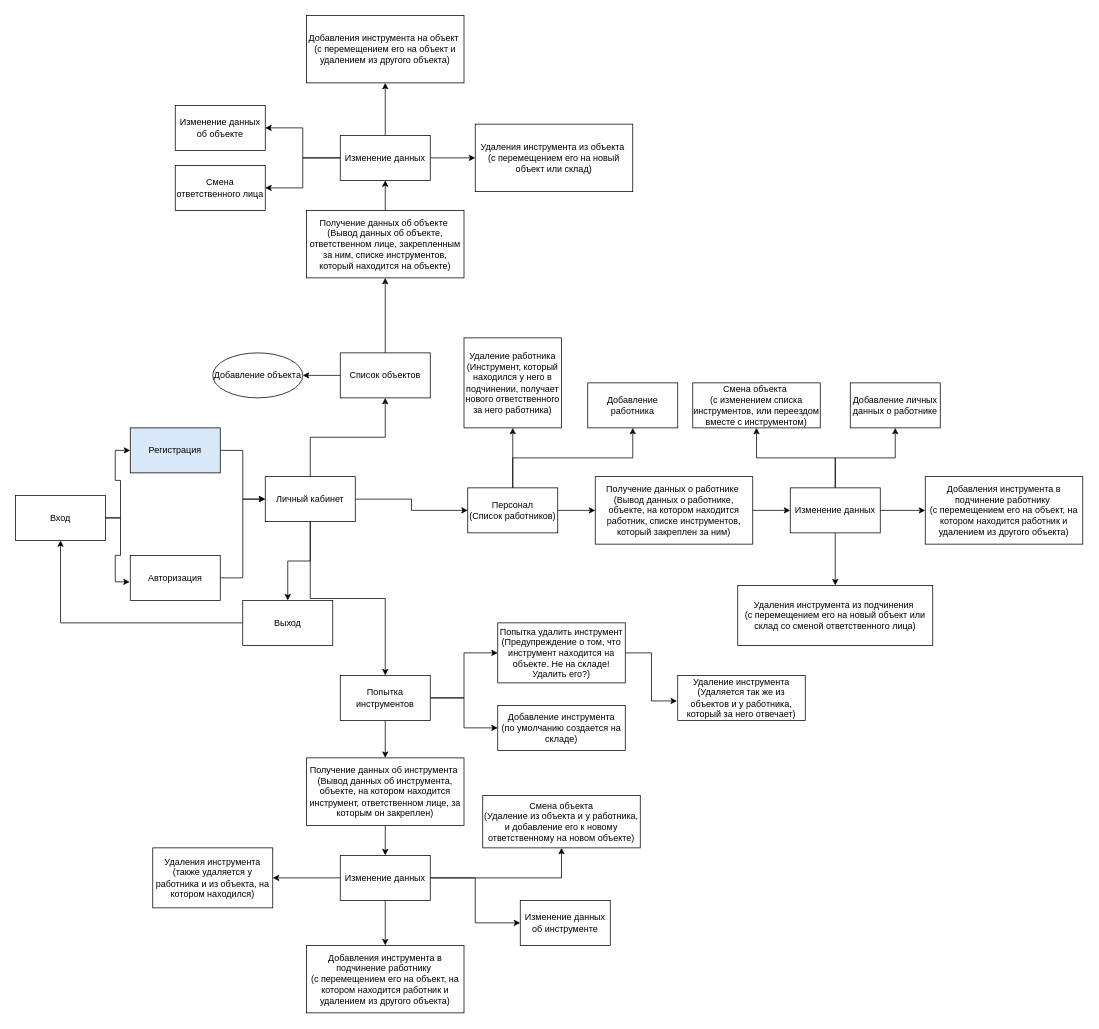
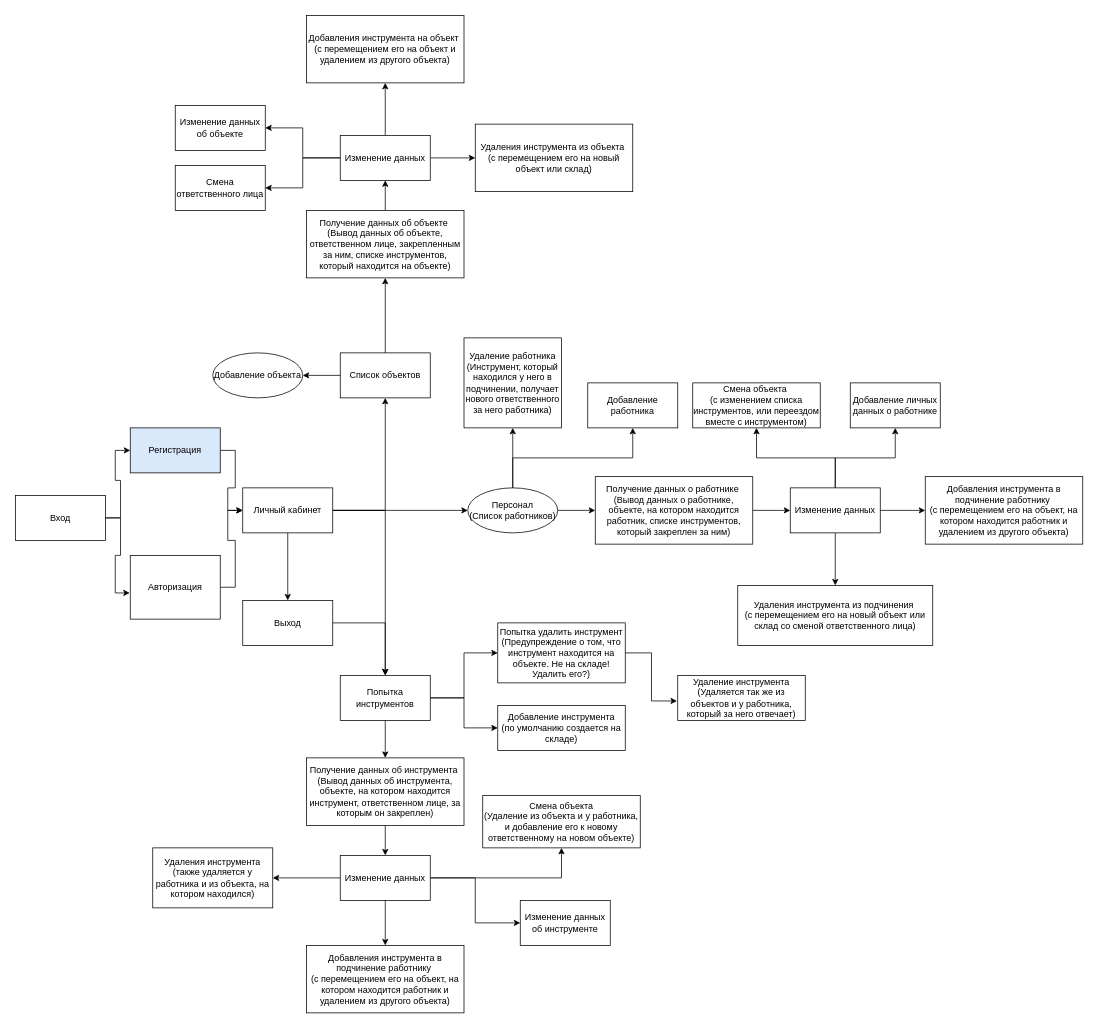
(310, 499) -> (288, 510)
(513, 510) -> (513, 510)
(175, 578) -> (175, 587)
(60, 586) -> (358, 623)
